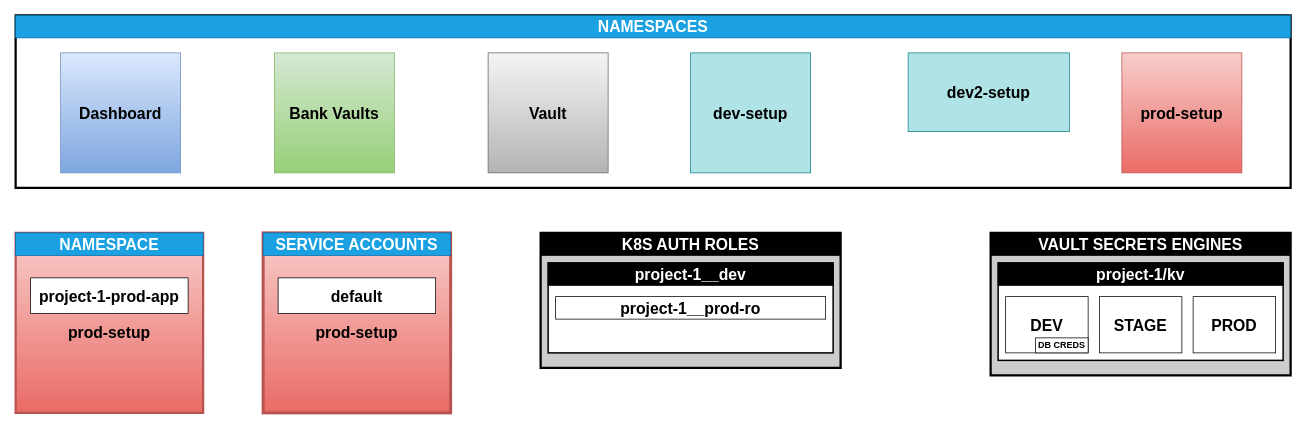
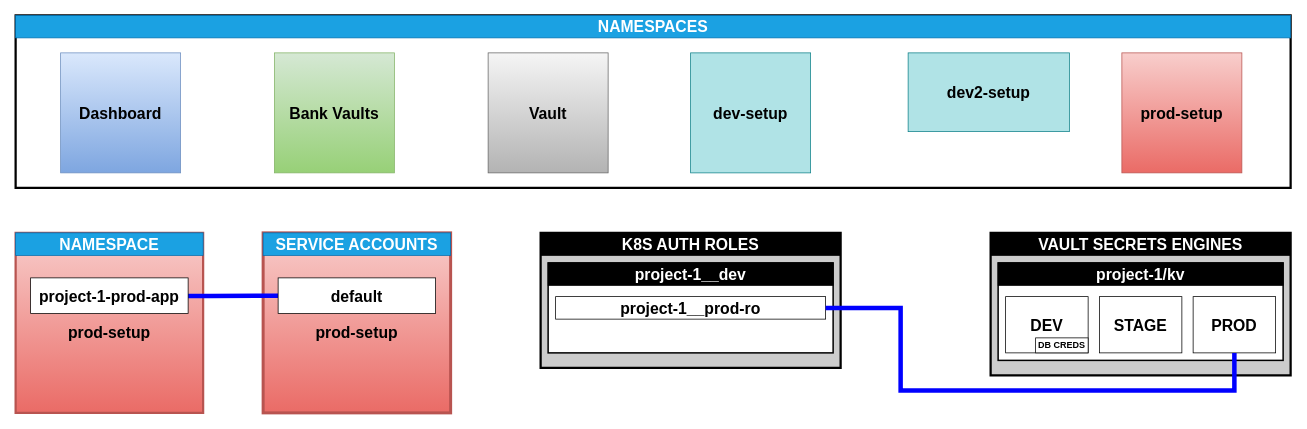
none -> (233, 296)
none -> (1007, 390)
